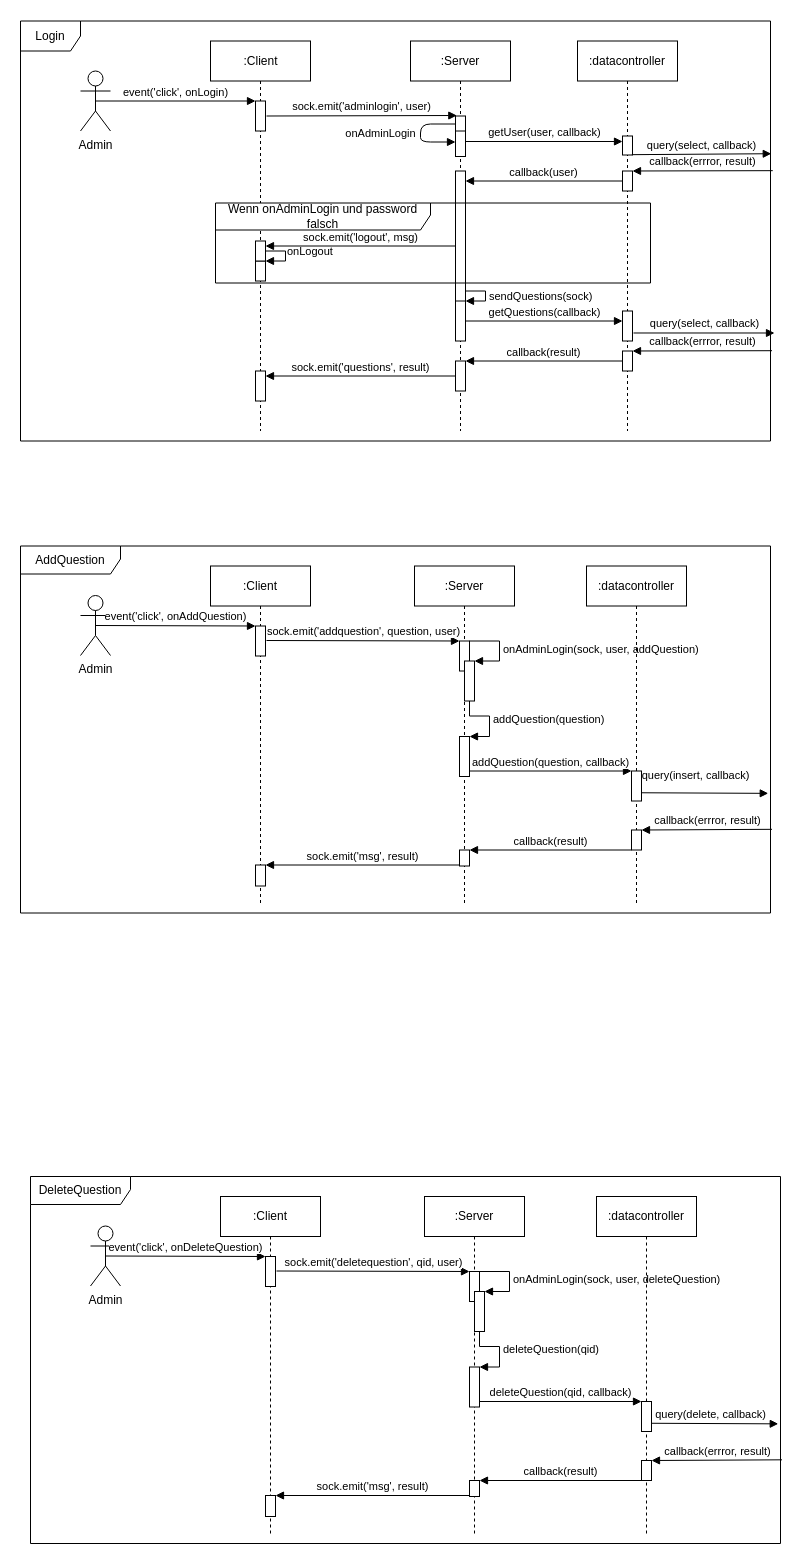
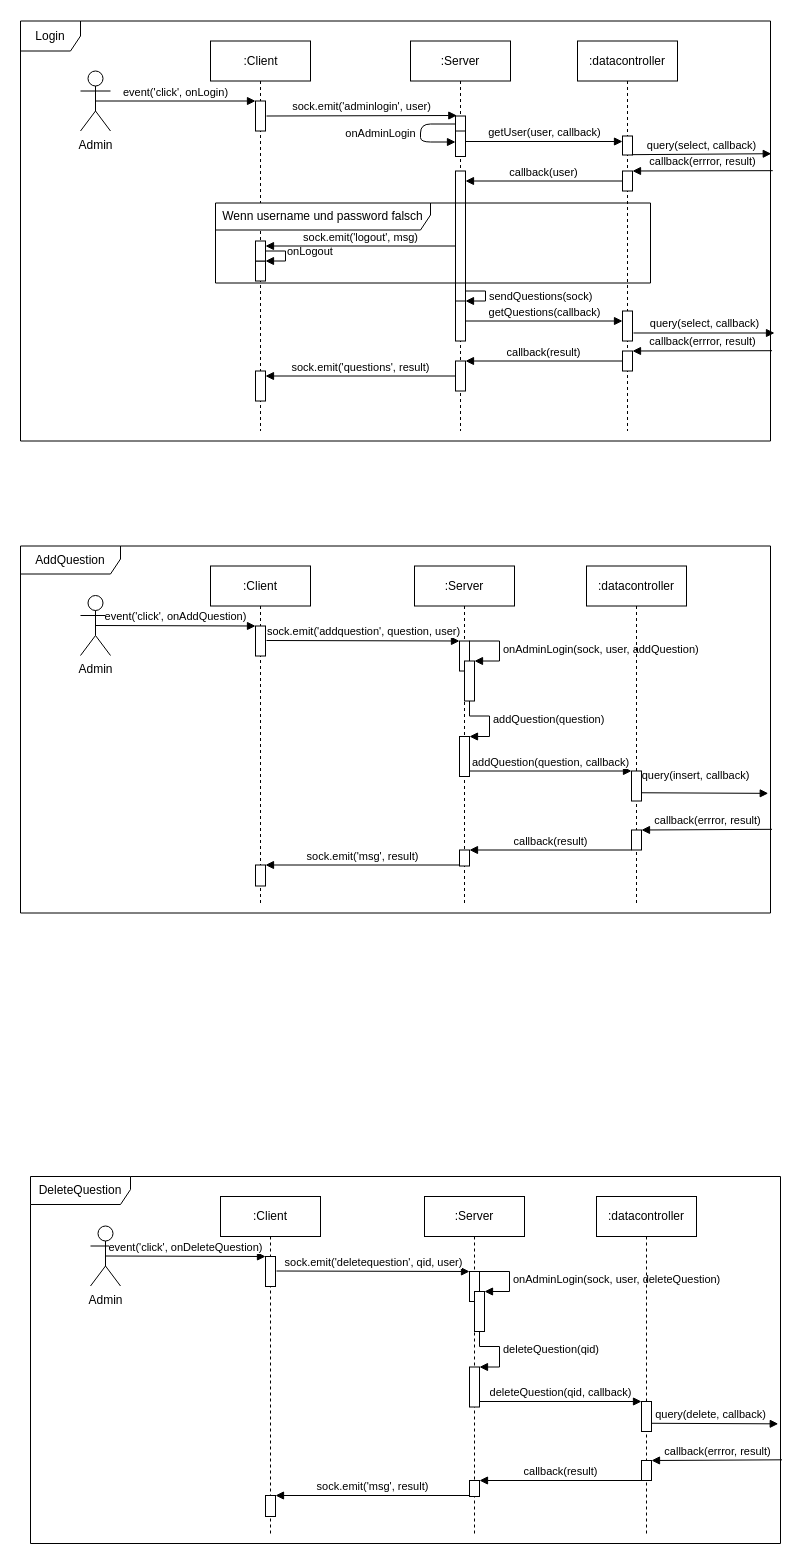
(323, 217) -> (323, 217)
